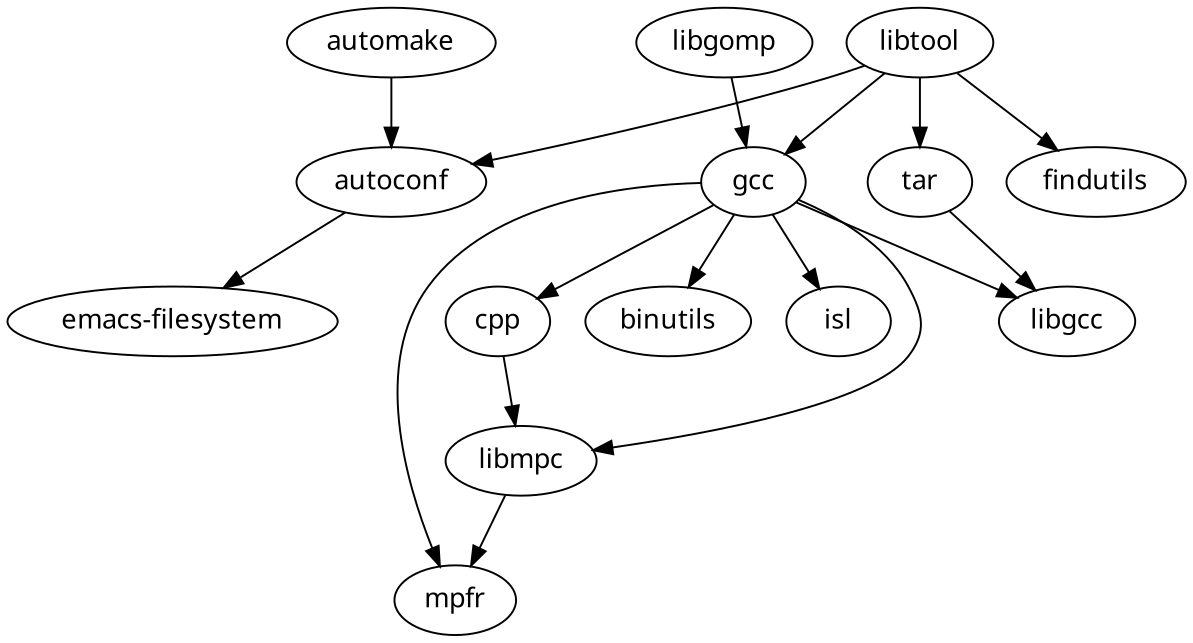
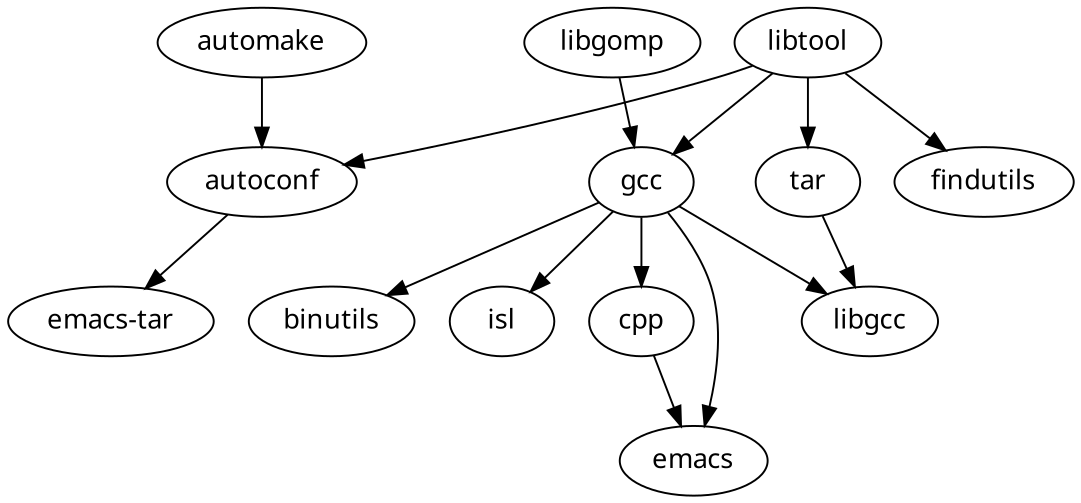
(173, 321) -> (111, 321)
(521, 461) -> (694, 461)
(455, 600) -> none
